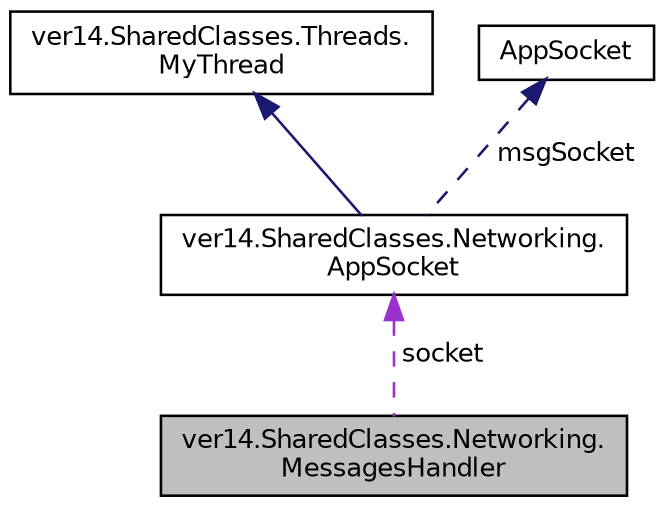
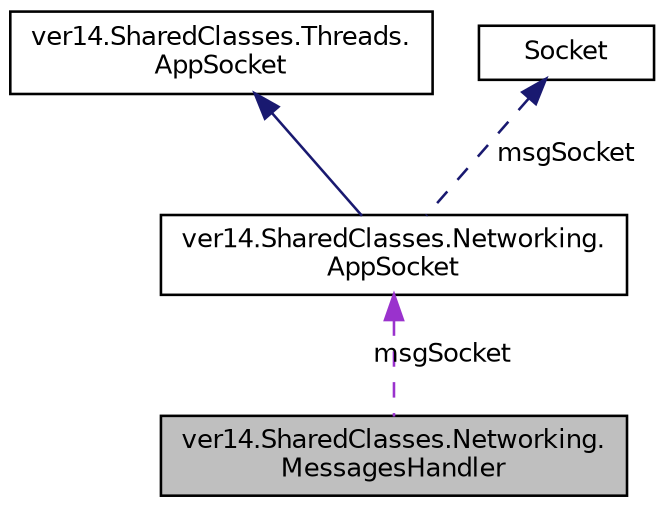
(221, 53) -> (221, 53)
(566, 53) -> (566, 53)
(439, 355) -> (439, 355)
